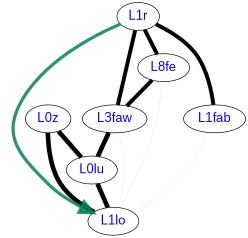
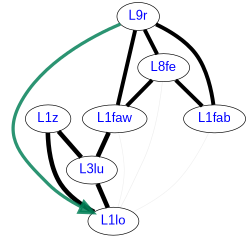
(138, 16) -> (138, 16)
none -> (189, 93)
(48, 119) -> (48, 119)
(115, 119) -> (115, 119)
(92, 170) -> (92, 170)
